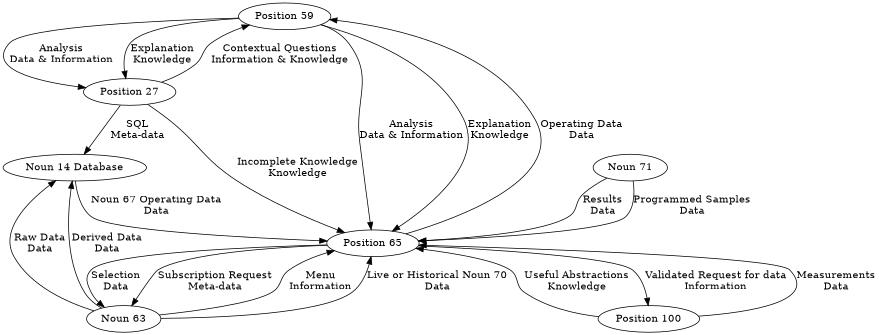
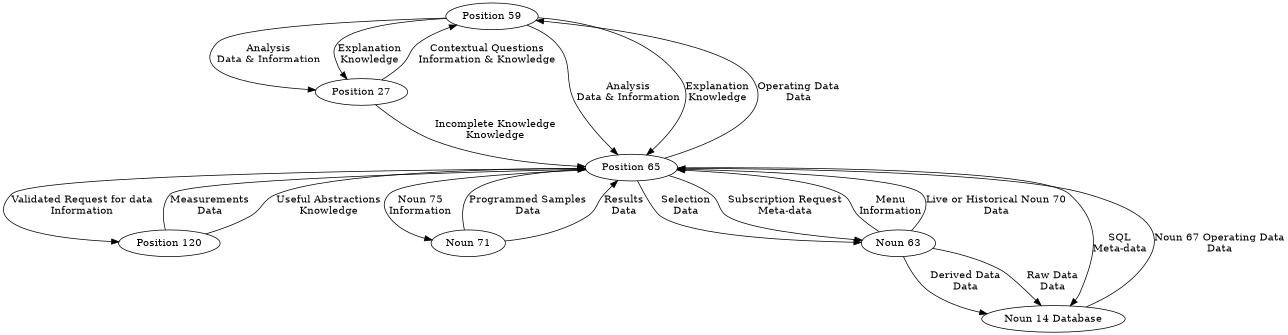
(105, 127) -> (933, 173)
none -> (453, 180)
(649, 319) -> (169, 243)
